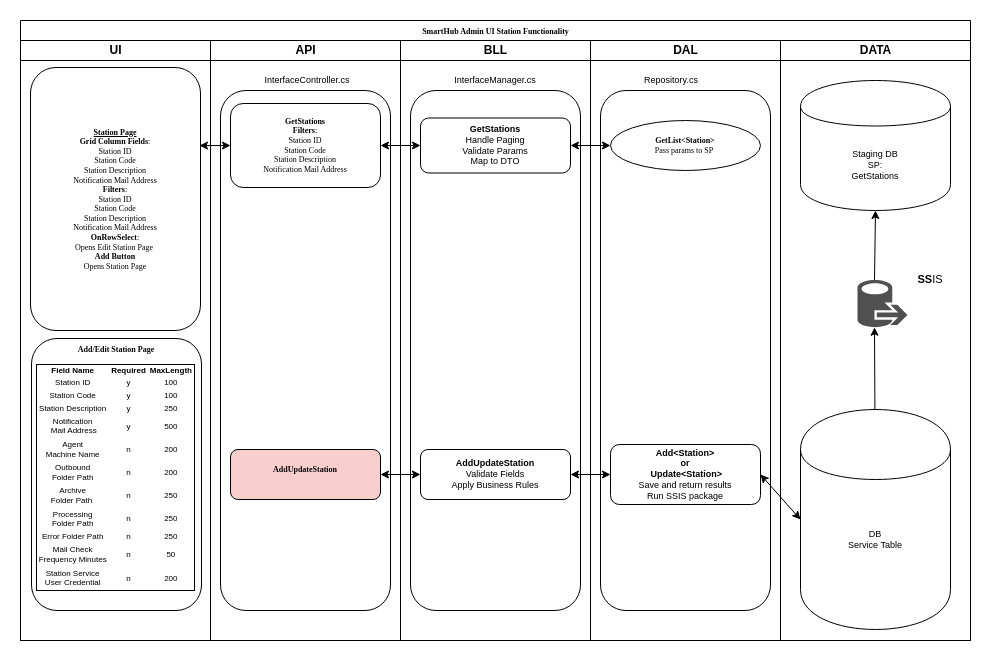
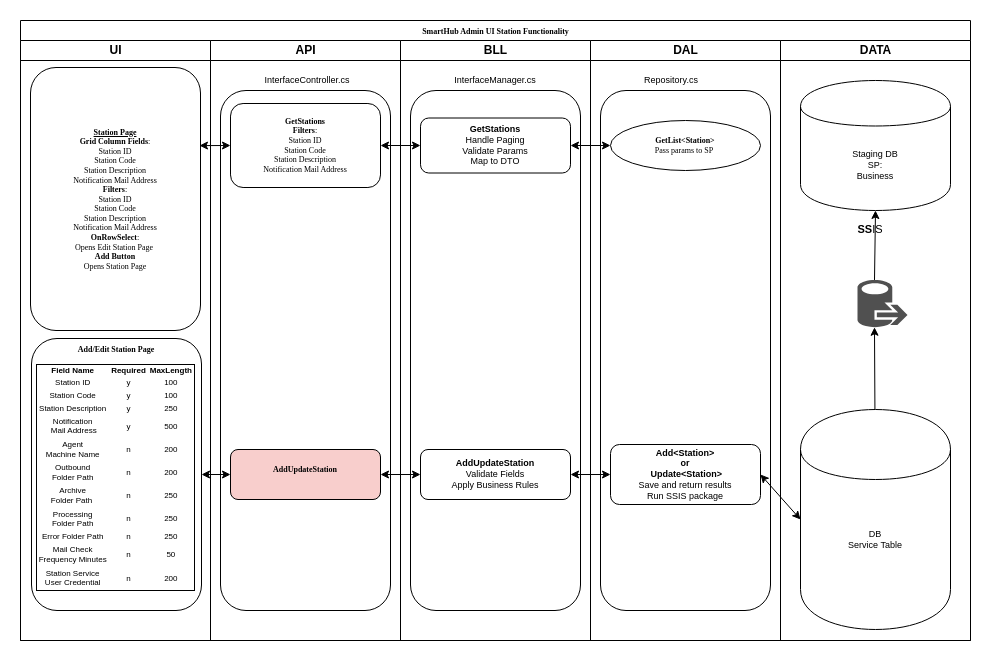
(876, 166) -> (876, 166)
(931, 280) -> (871, 230)
none -> (216, 475)
